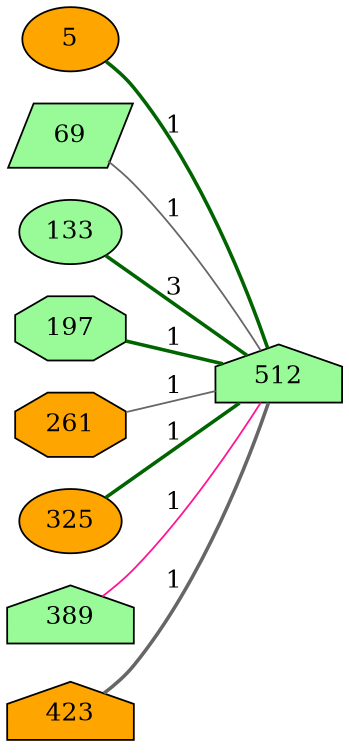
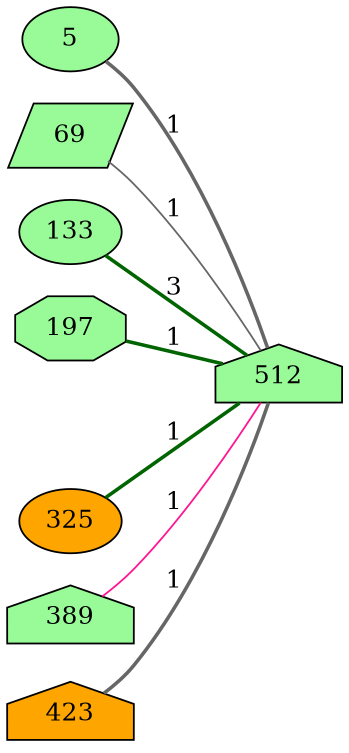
(70, 39) -> (70, 39)
(202, 195) -> (202, 195)
(70, 425) -> none
